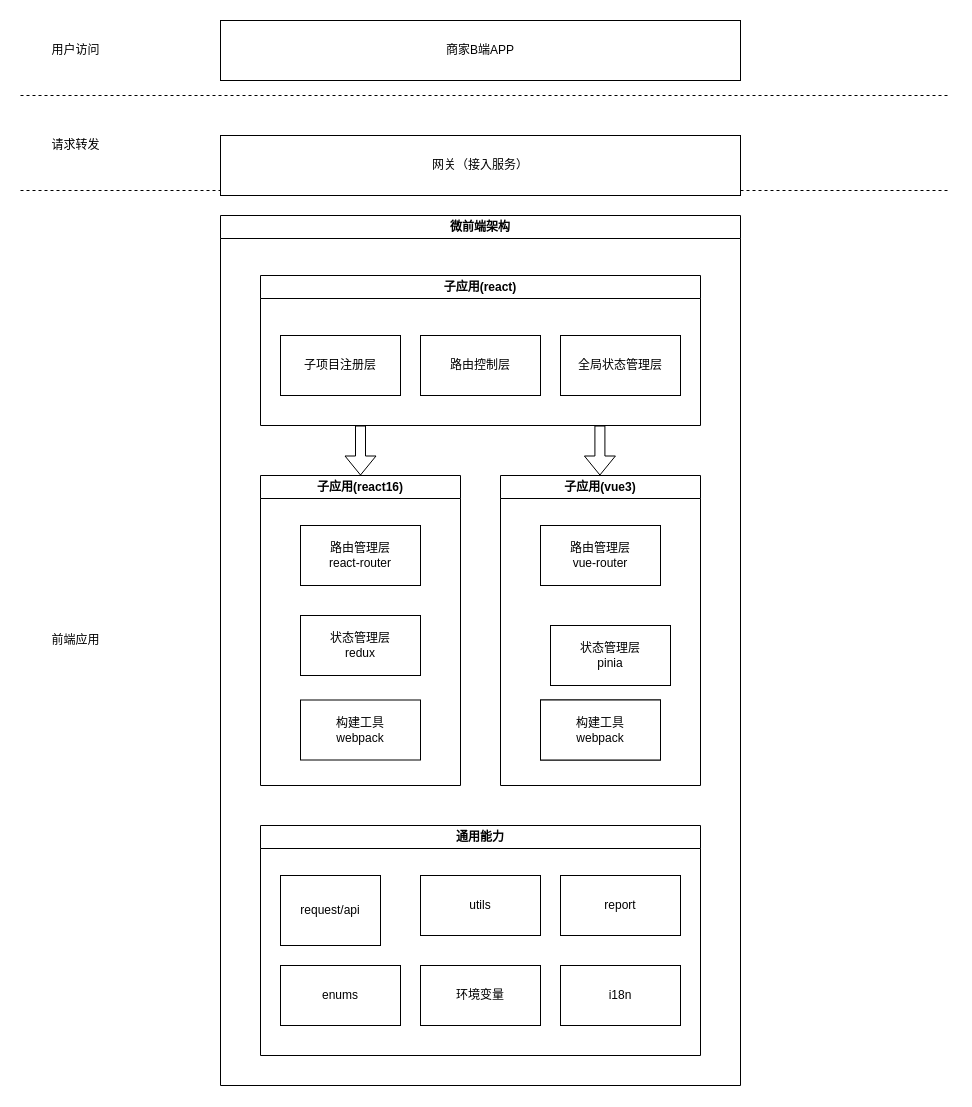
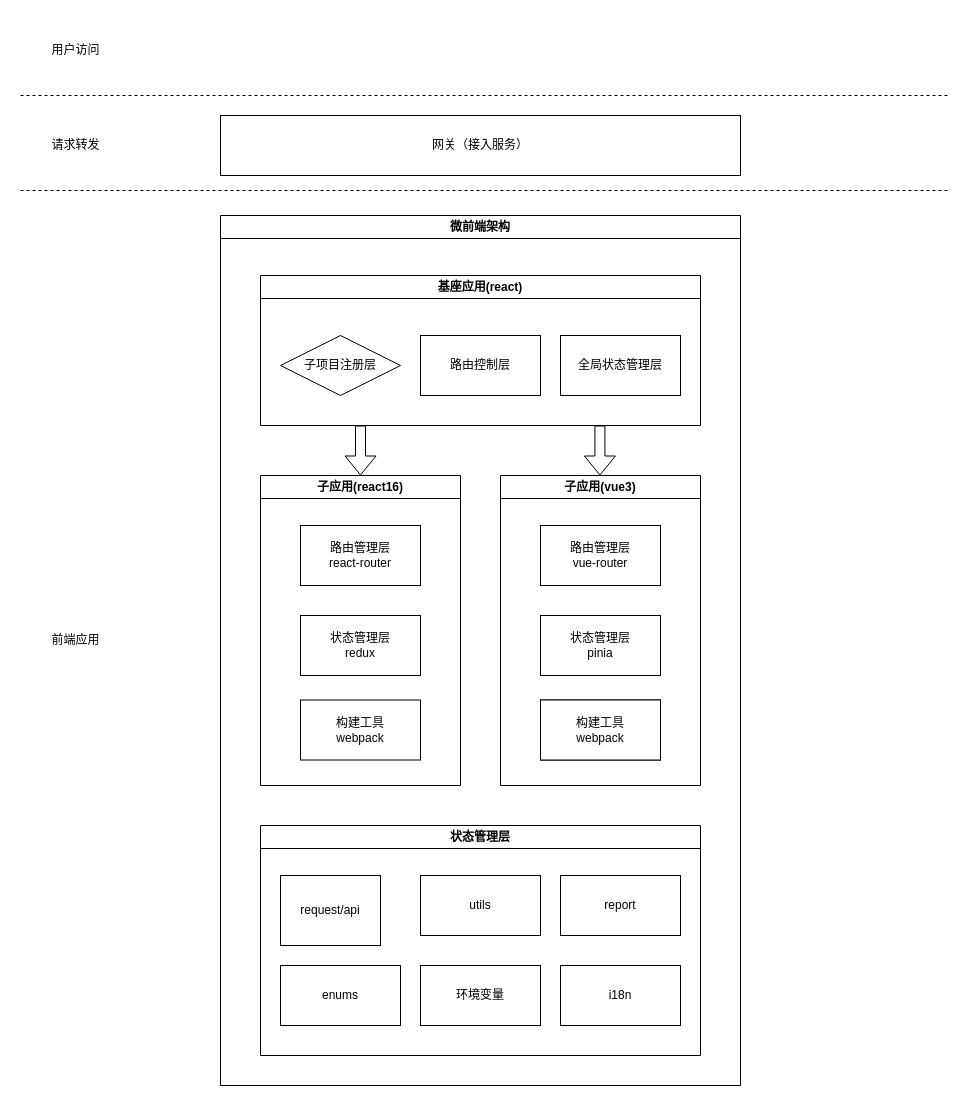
(481, 51) -> none
(481, 166) -> (481, 146)
(481, 288) -> (481, 288)
(341, 366) -> (341, 366)
(611, 656) -> (601, 646)
(481, 838) -> (481, 838)
